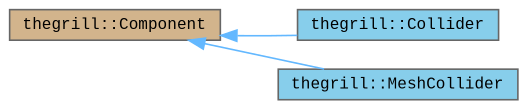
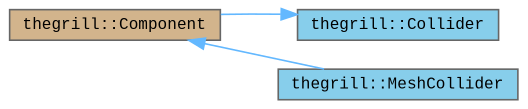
(267, 36) -> (251, 14)
